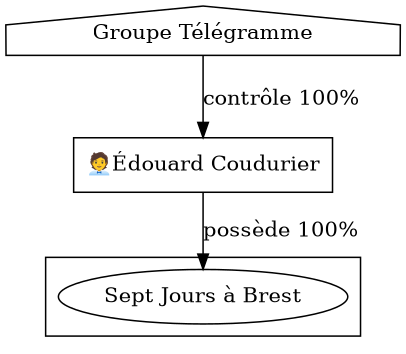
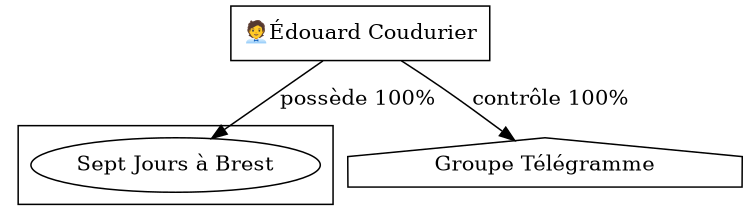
(203, 89) -> (452, 95)
